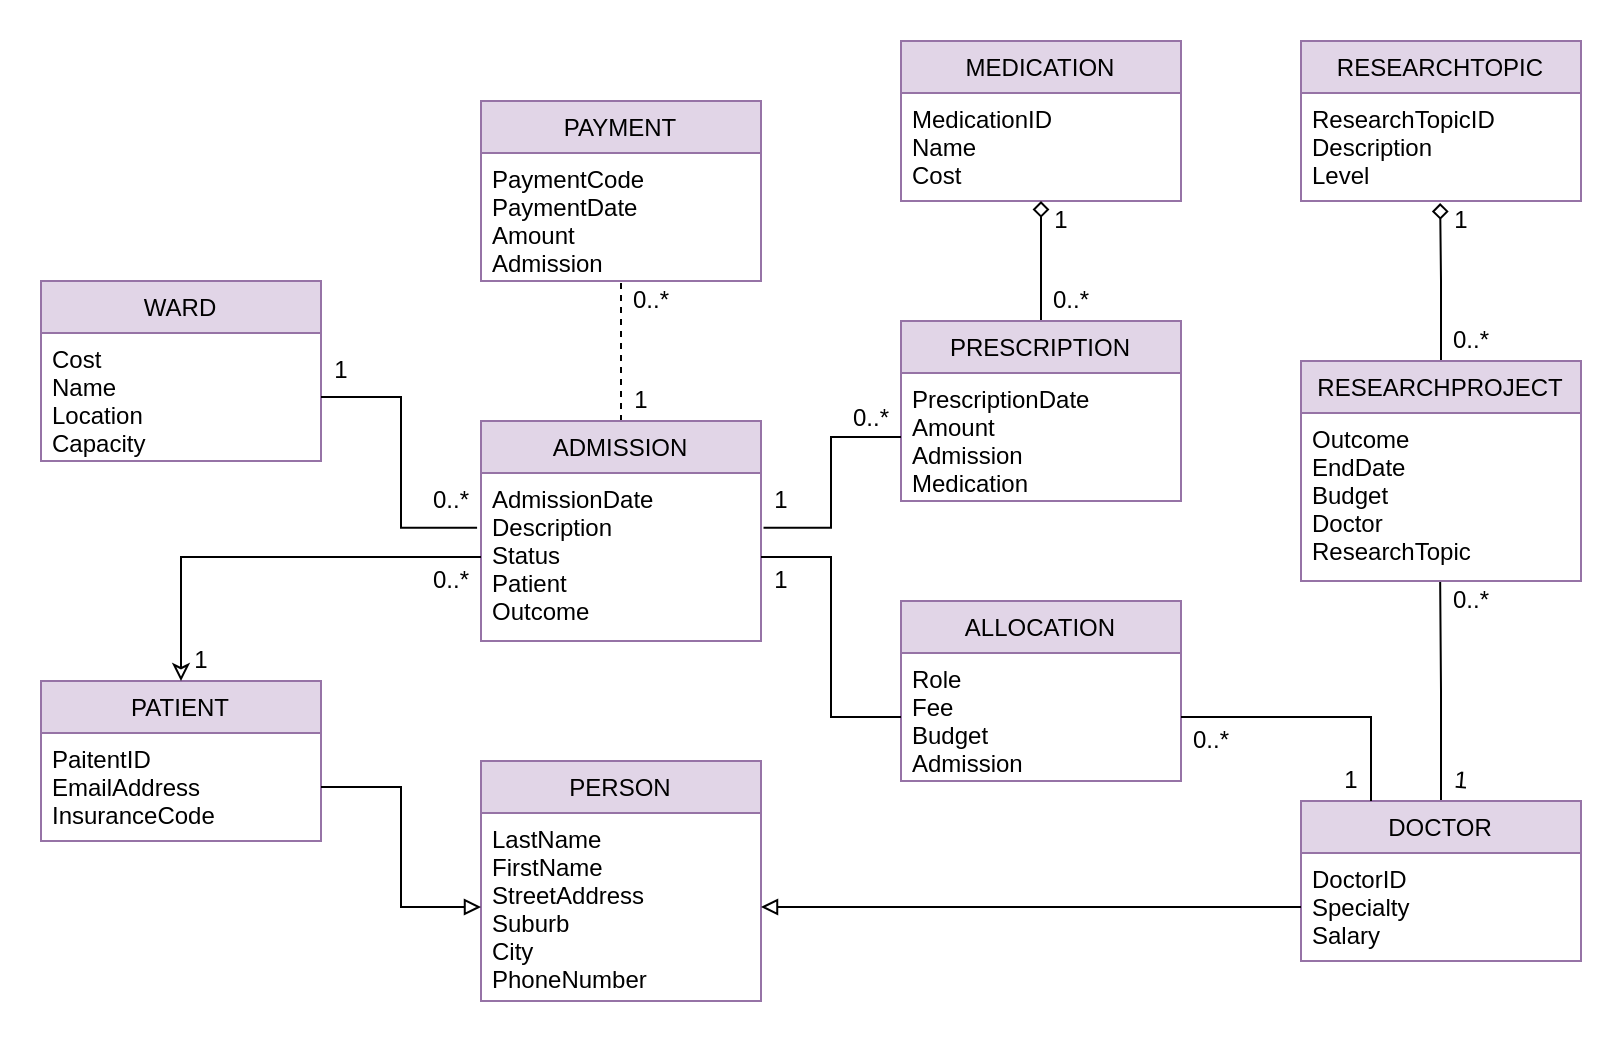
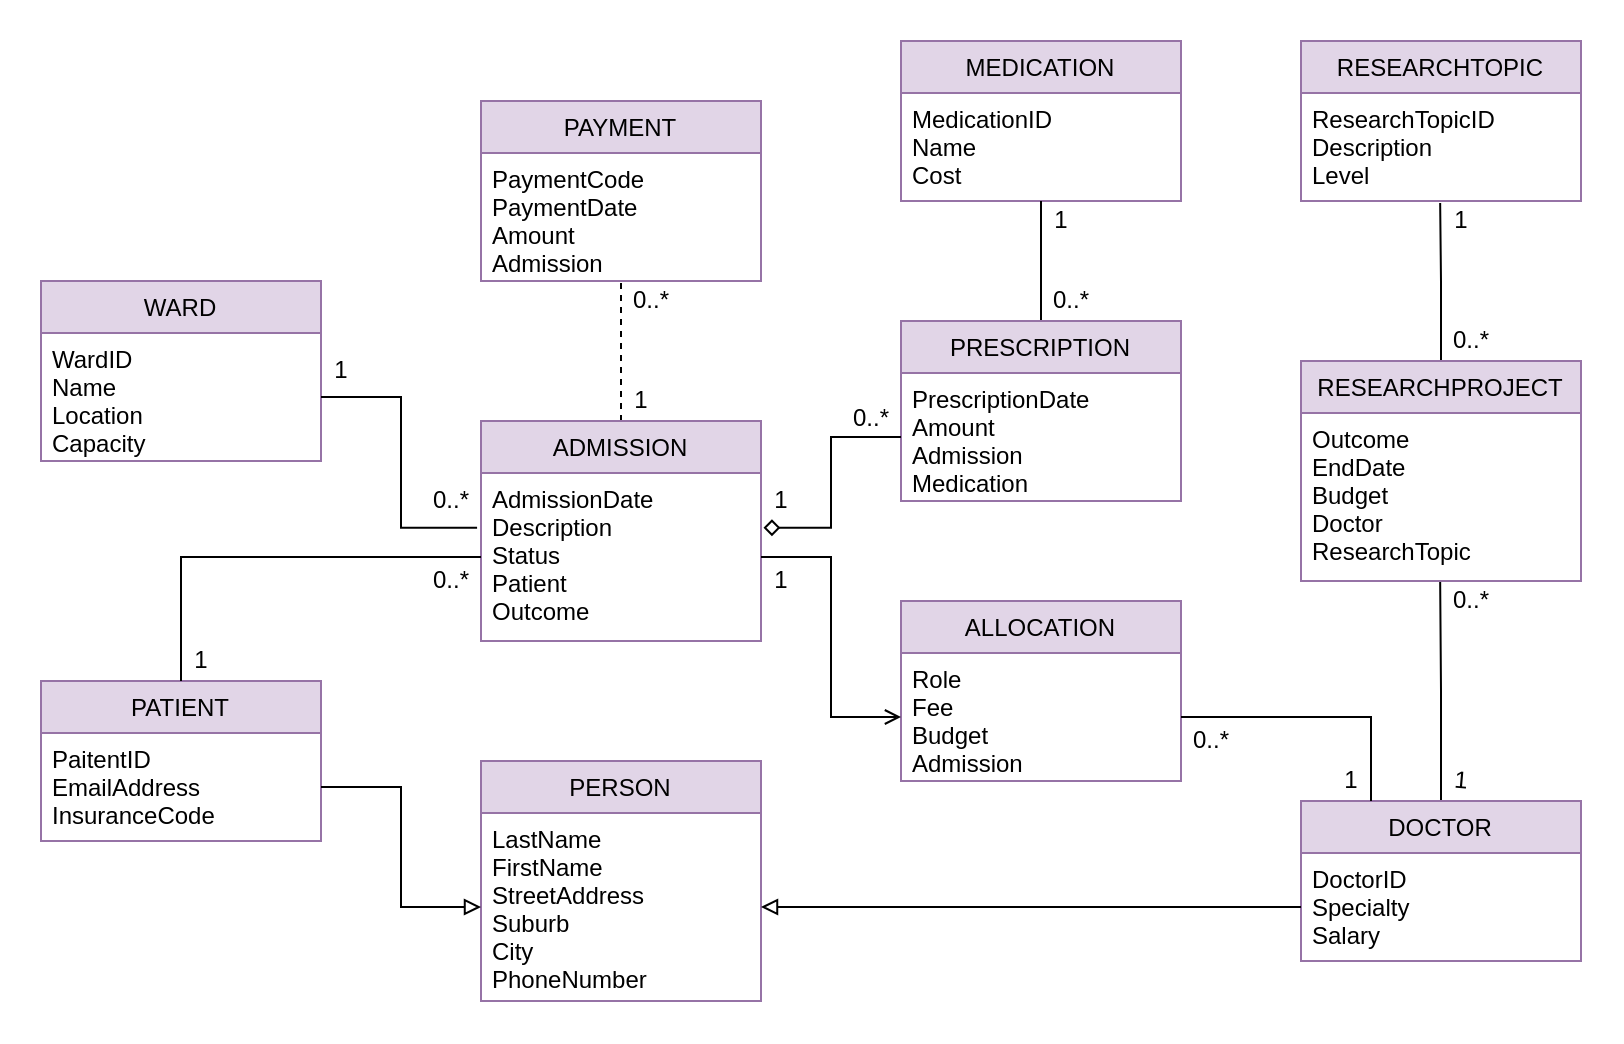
(1041, 217) -> (1041, 211)
(1440, 219) -> (1440, 212)
(79, 360) -> (92, 360)
(772, 528) -> (780, 528)
(181, 666) -> (181, 671)
(893, 717) -> (892, 717)
